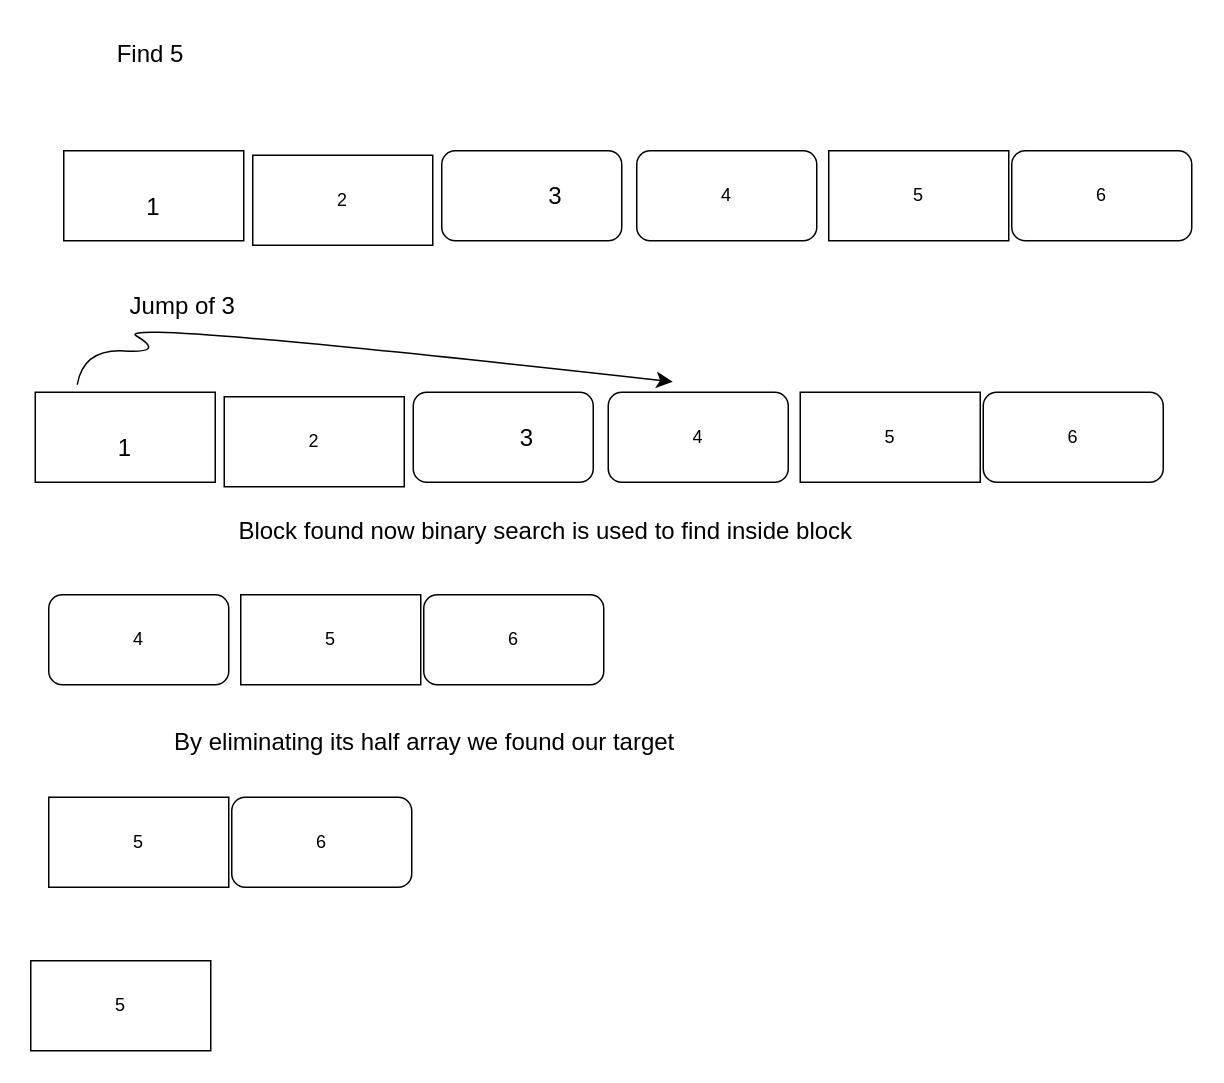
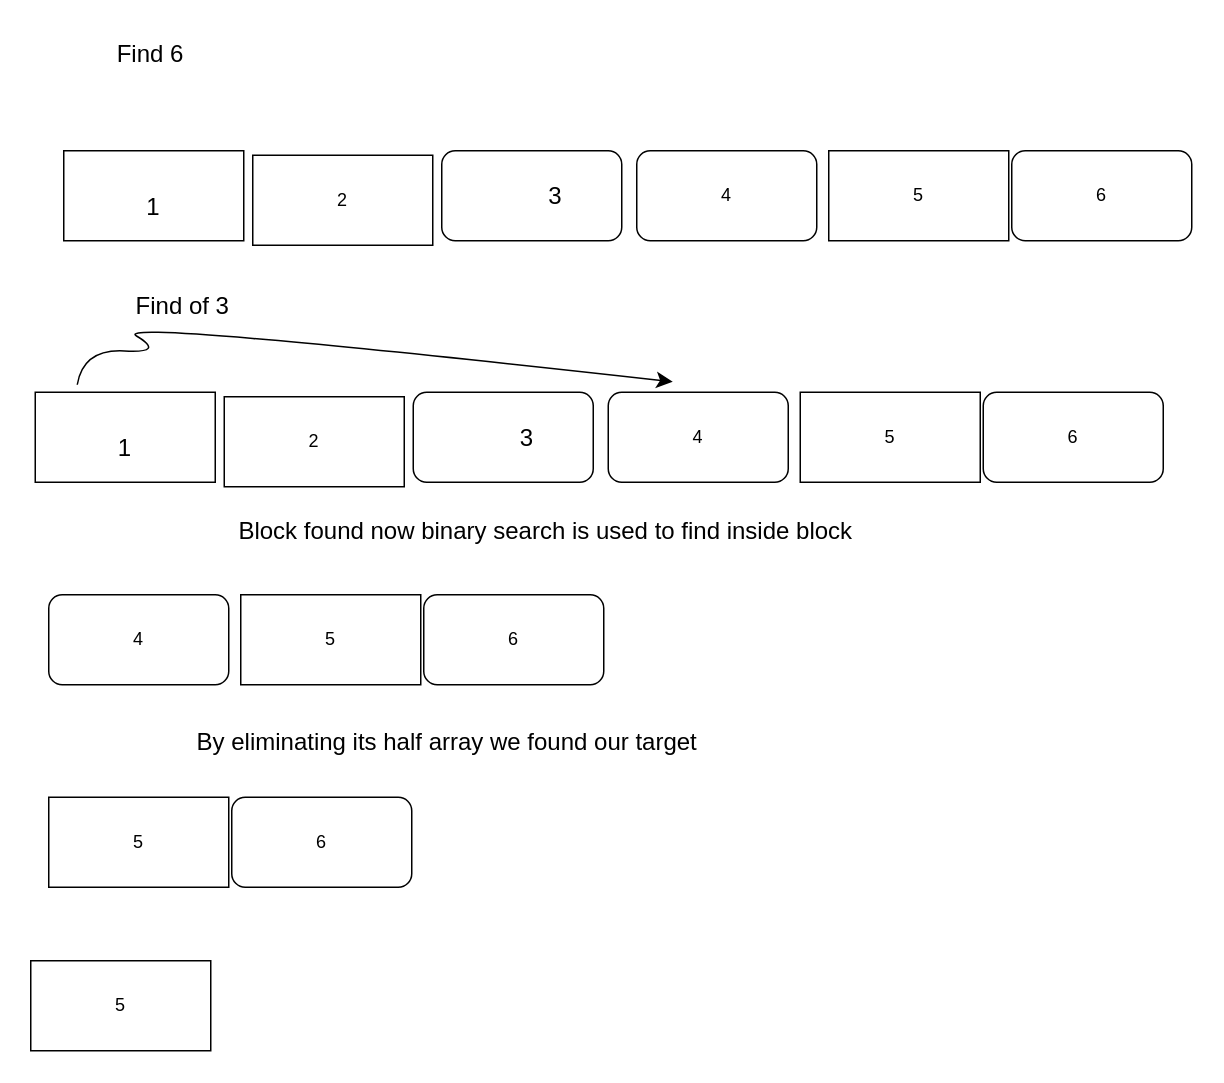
(151, 53) -> (151, 53)
(183, 305) -> (183, 305)
(428, 742) -> (451, 742)
